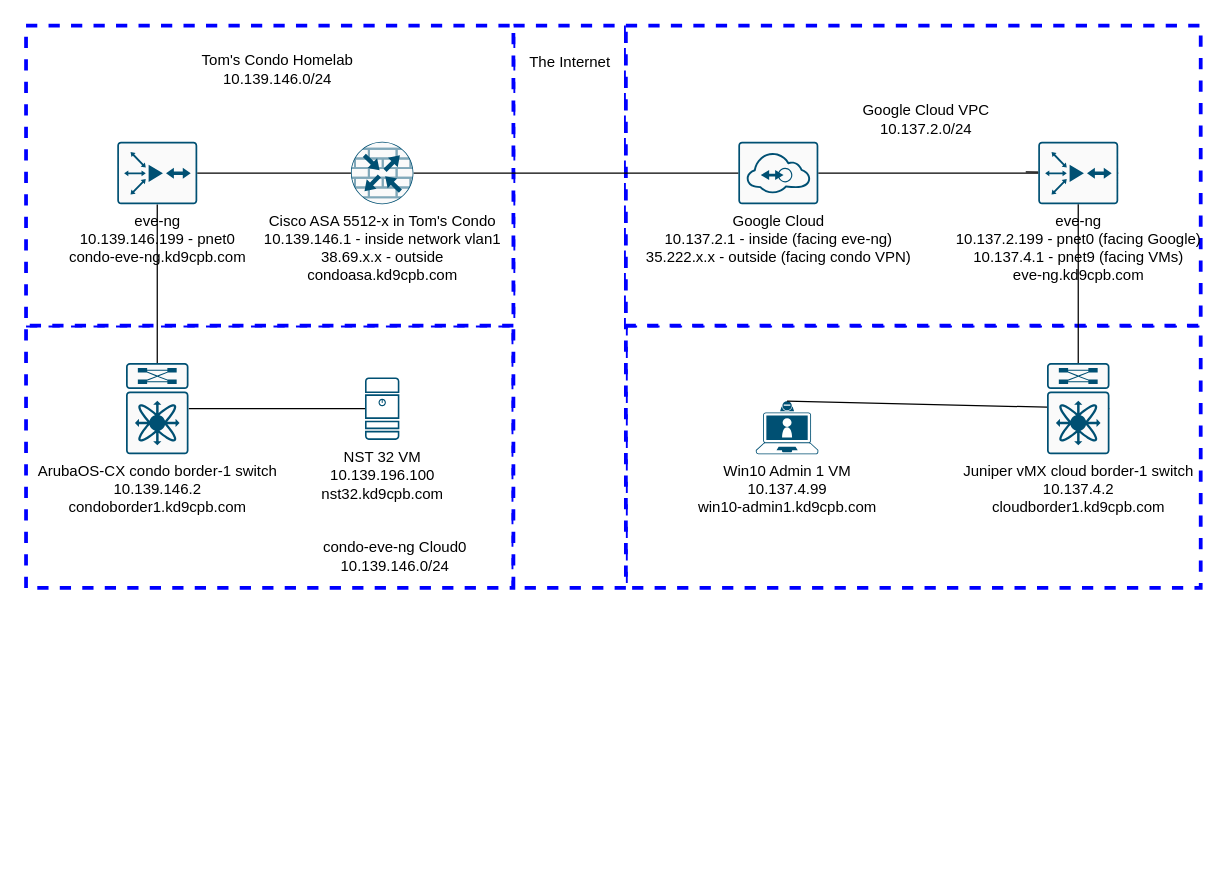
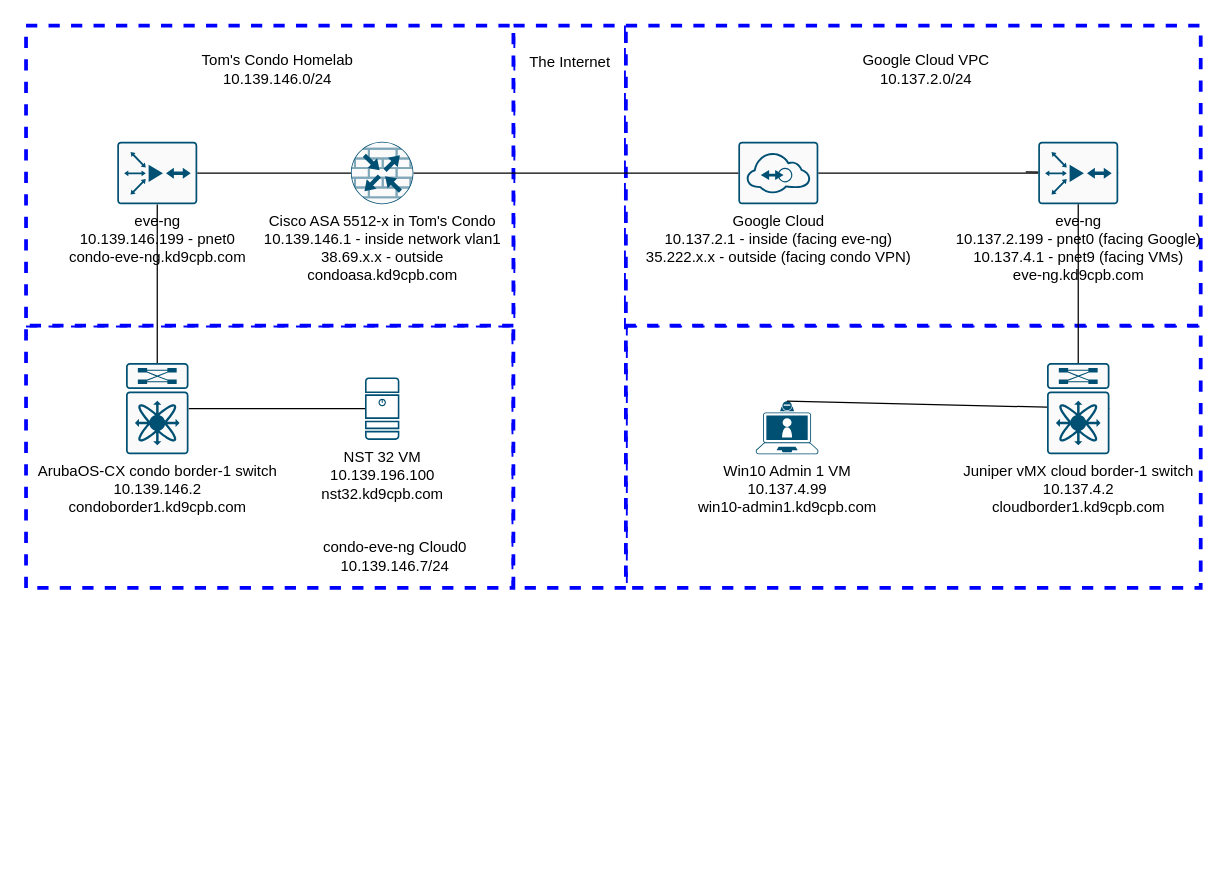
(926, 119) -> (926, 69)
(395, 557) -> (395, 557)
